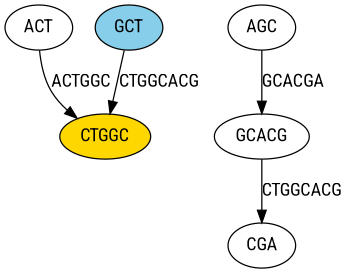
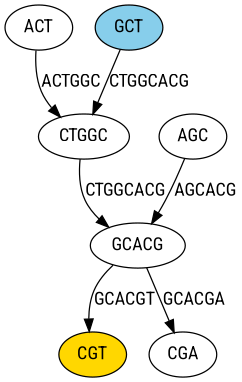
(293, 82) -> (205, 191)
(105, 137) -> (84, 137)
(302, 191) -> (194, 300)
none -> (82, 192)
none -> (93, 355)
